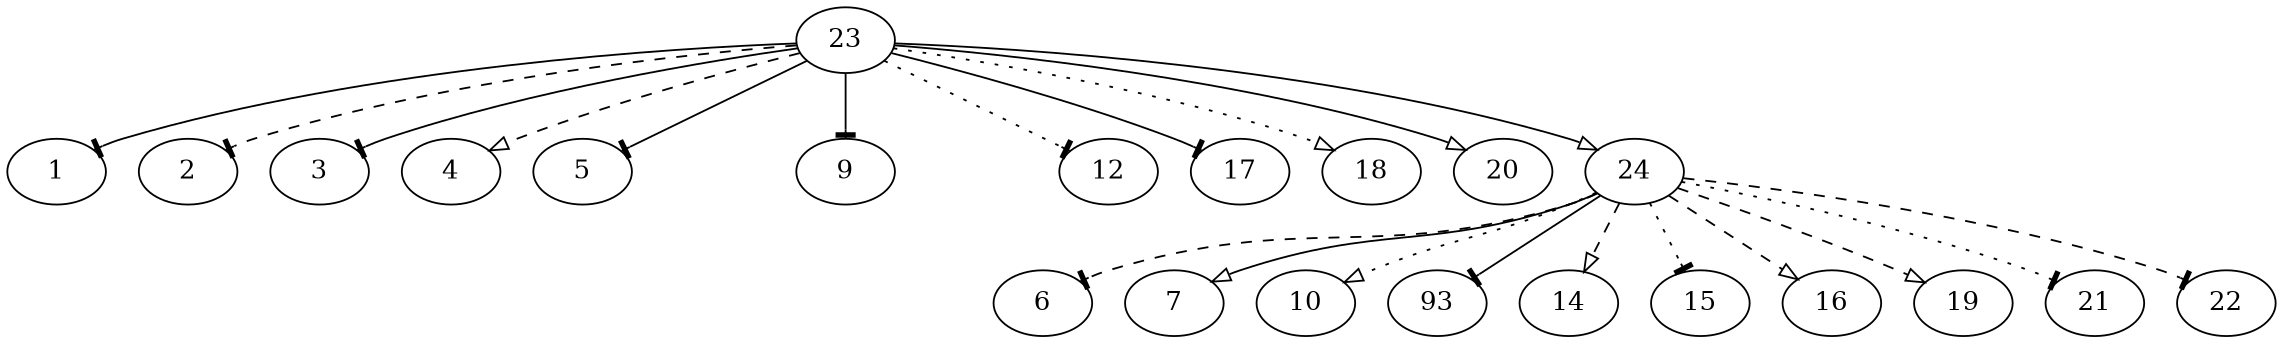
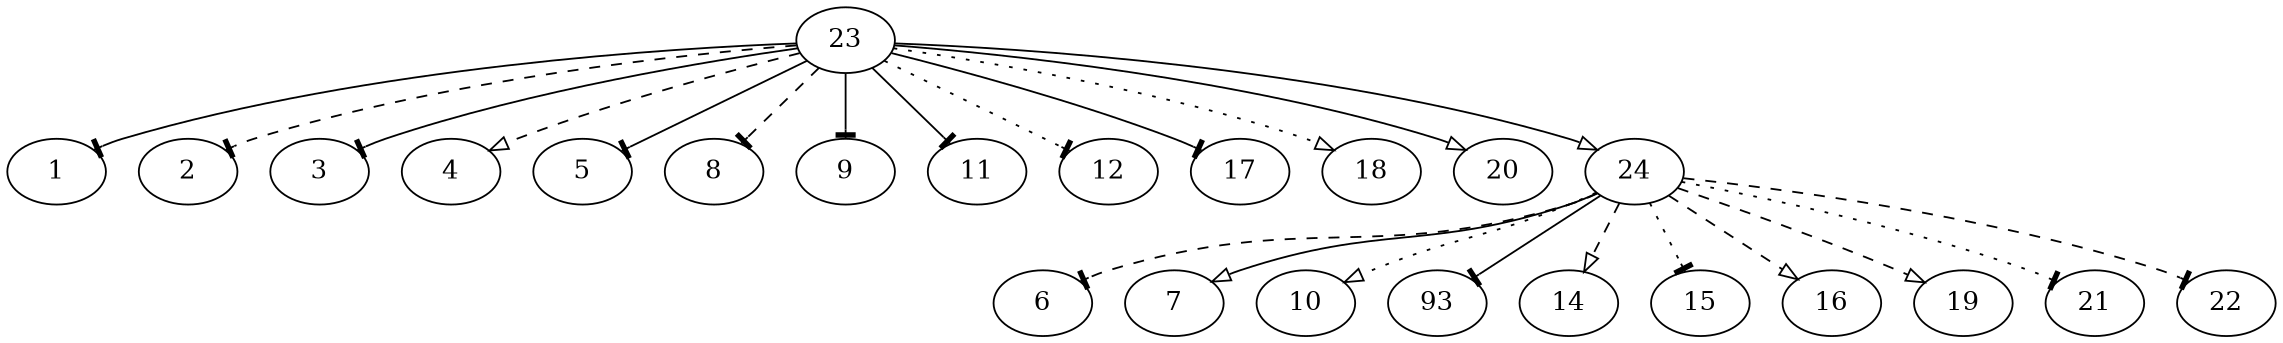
none -> (714, 172)
none -> (977, 172)
